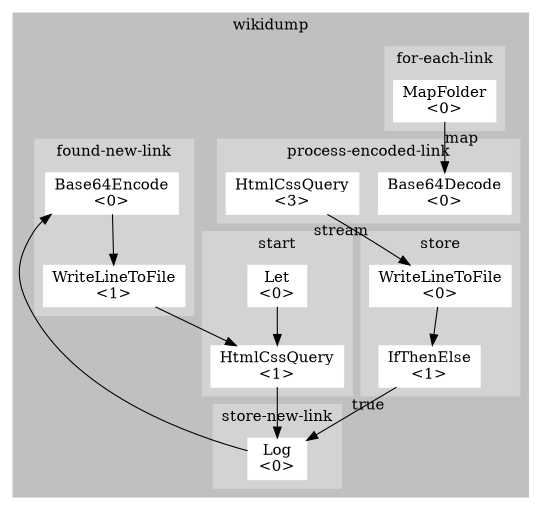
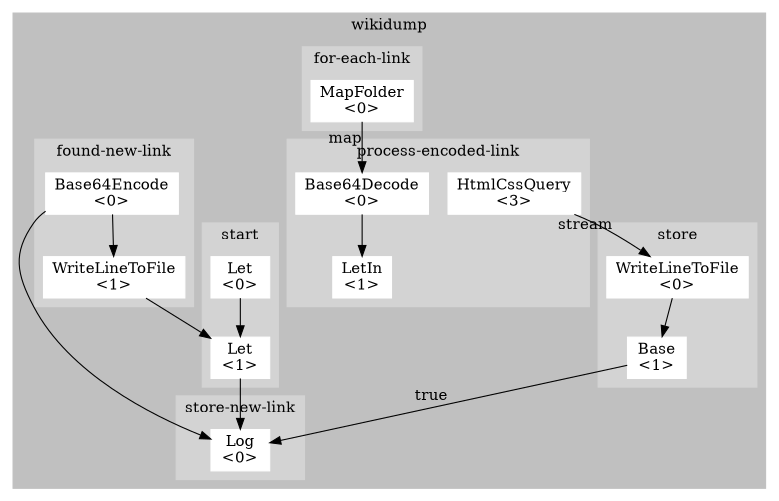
none -> (362, 277)
(277, 366) -> (240, 358)
(430, 366) -> (657, 358)
(85, 373) -> (66, 350)
